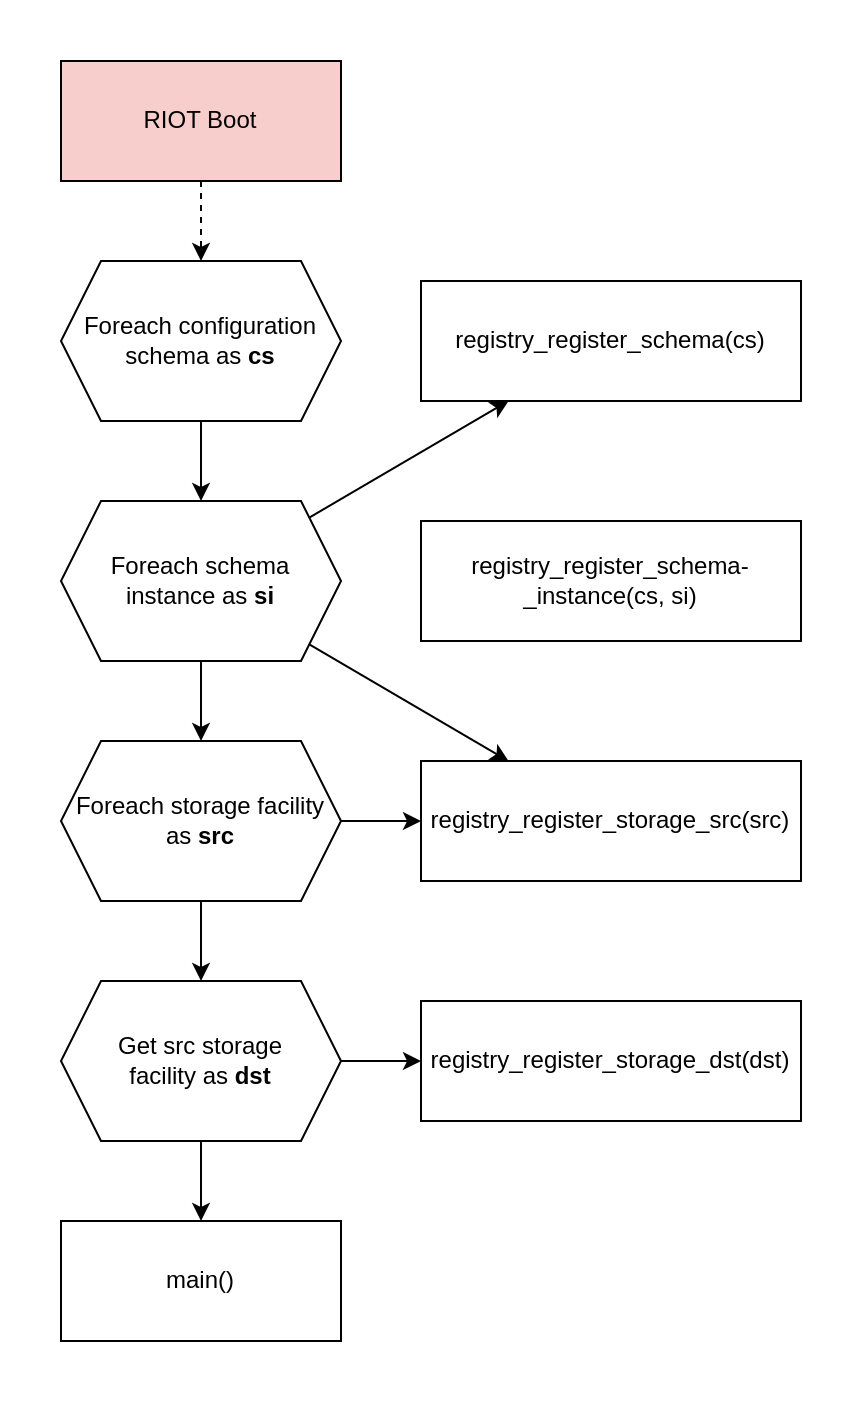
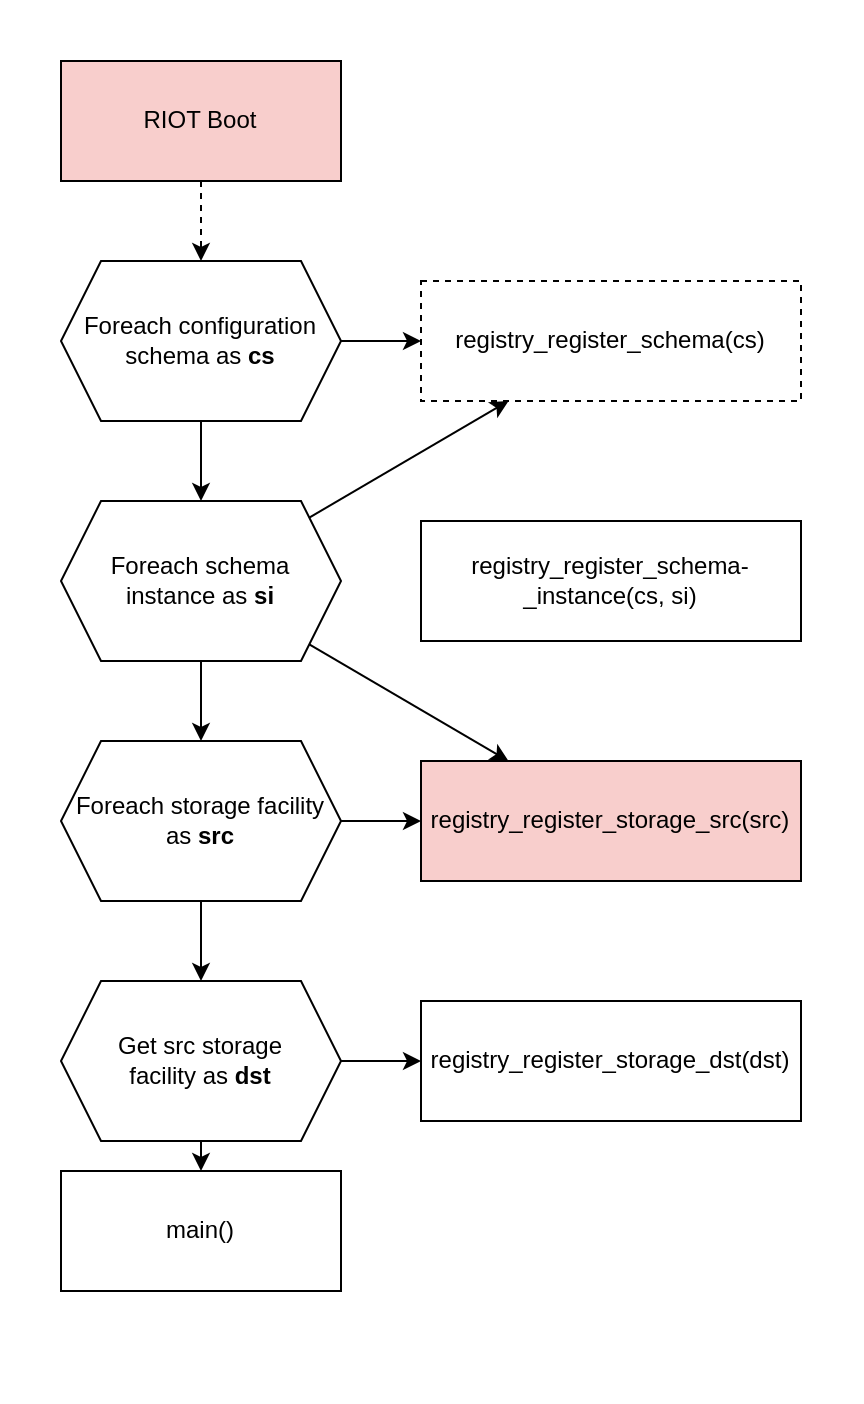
none -> (374, 341)
(611, 341) -> (611, 341)
(611, 821) -> (611, 821)
(201, 1281) -> (201, 1231)
